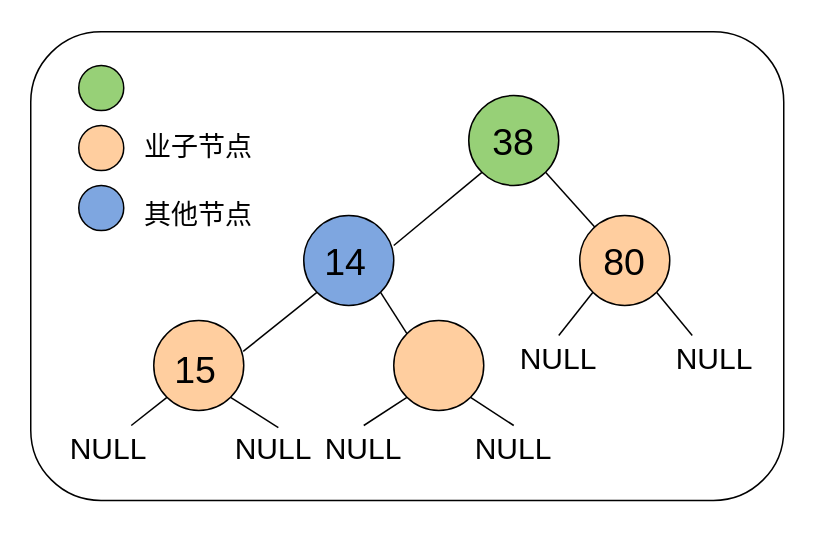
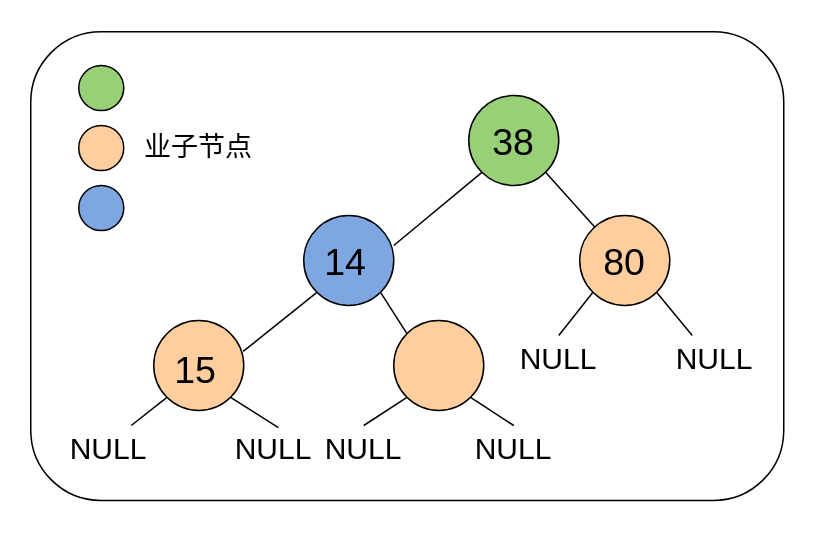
(199, 215) -> none
